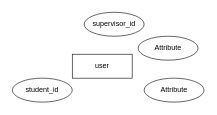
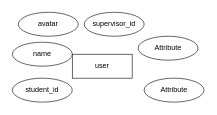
none -> (48, 24)
none -> (42, 54)
